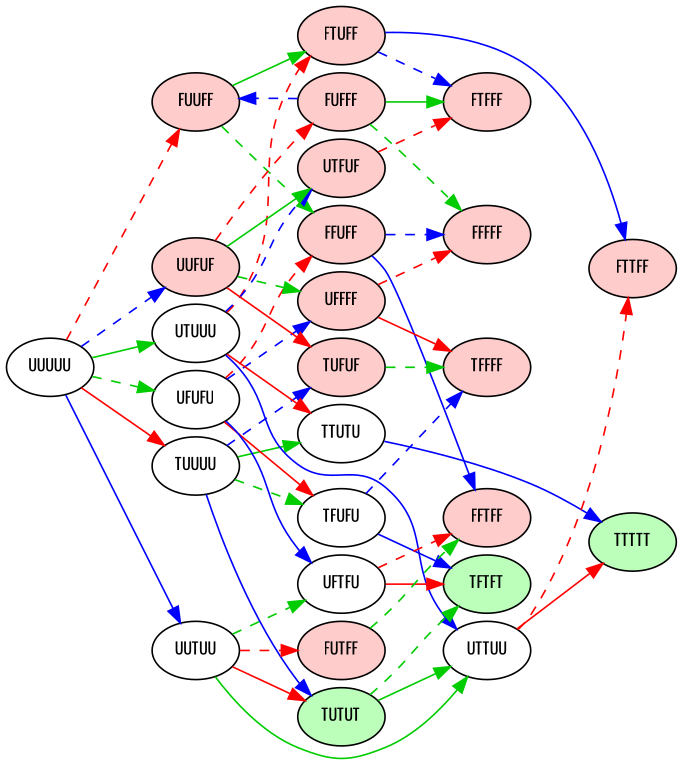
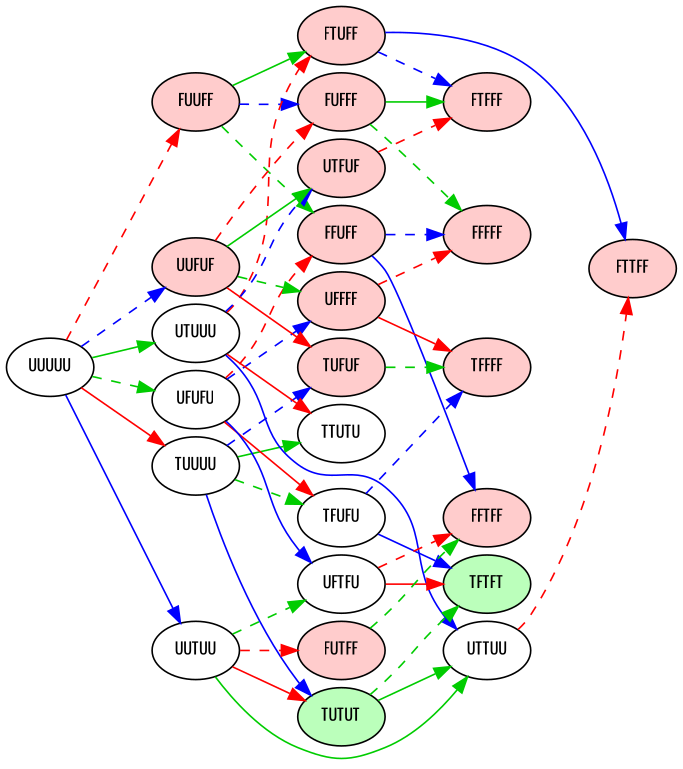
(273, 98) -> (260, 104)
(633, 542) -> none
